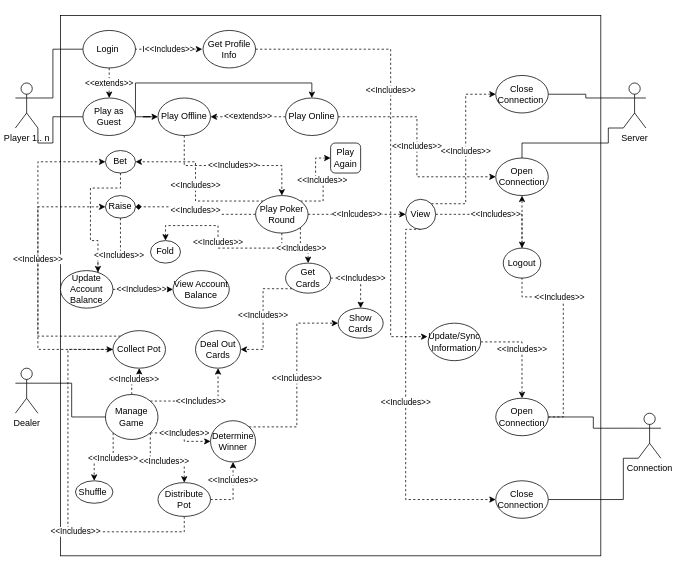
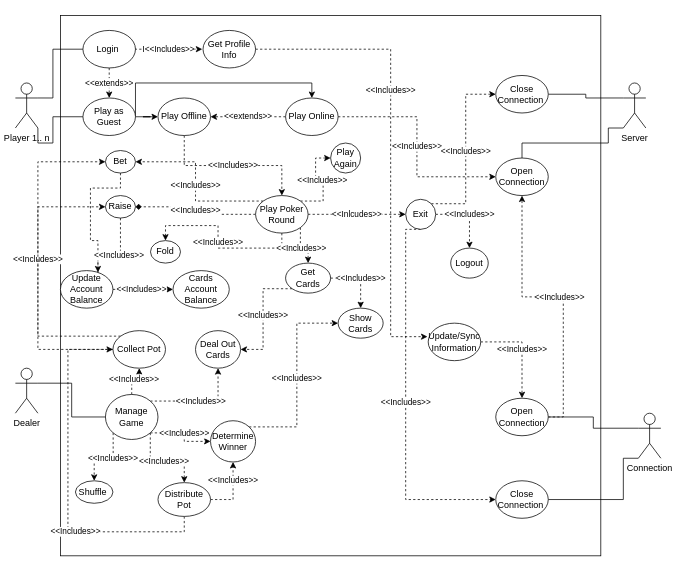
(345, 158) -> (345, 158)
(420, 214) -> (420, 214)
(522, 263) -> (469, 263)
(201, 289) -> (201, 289)
